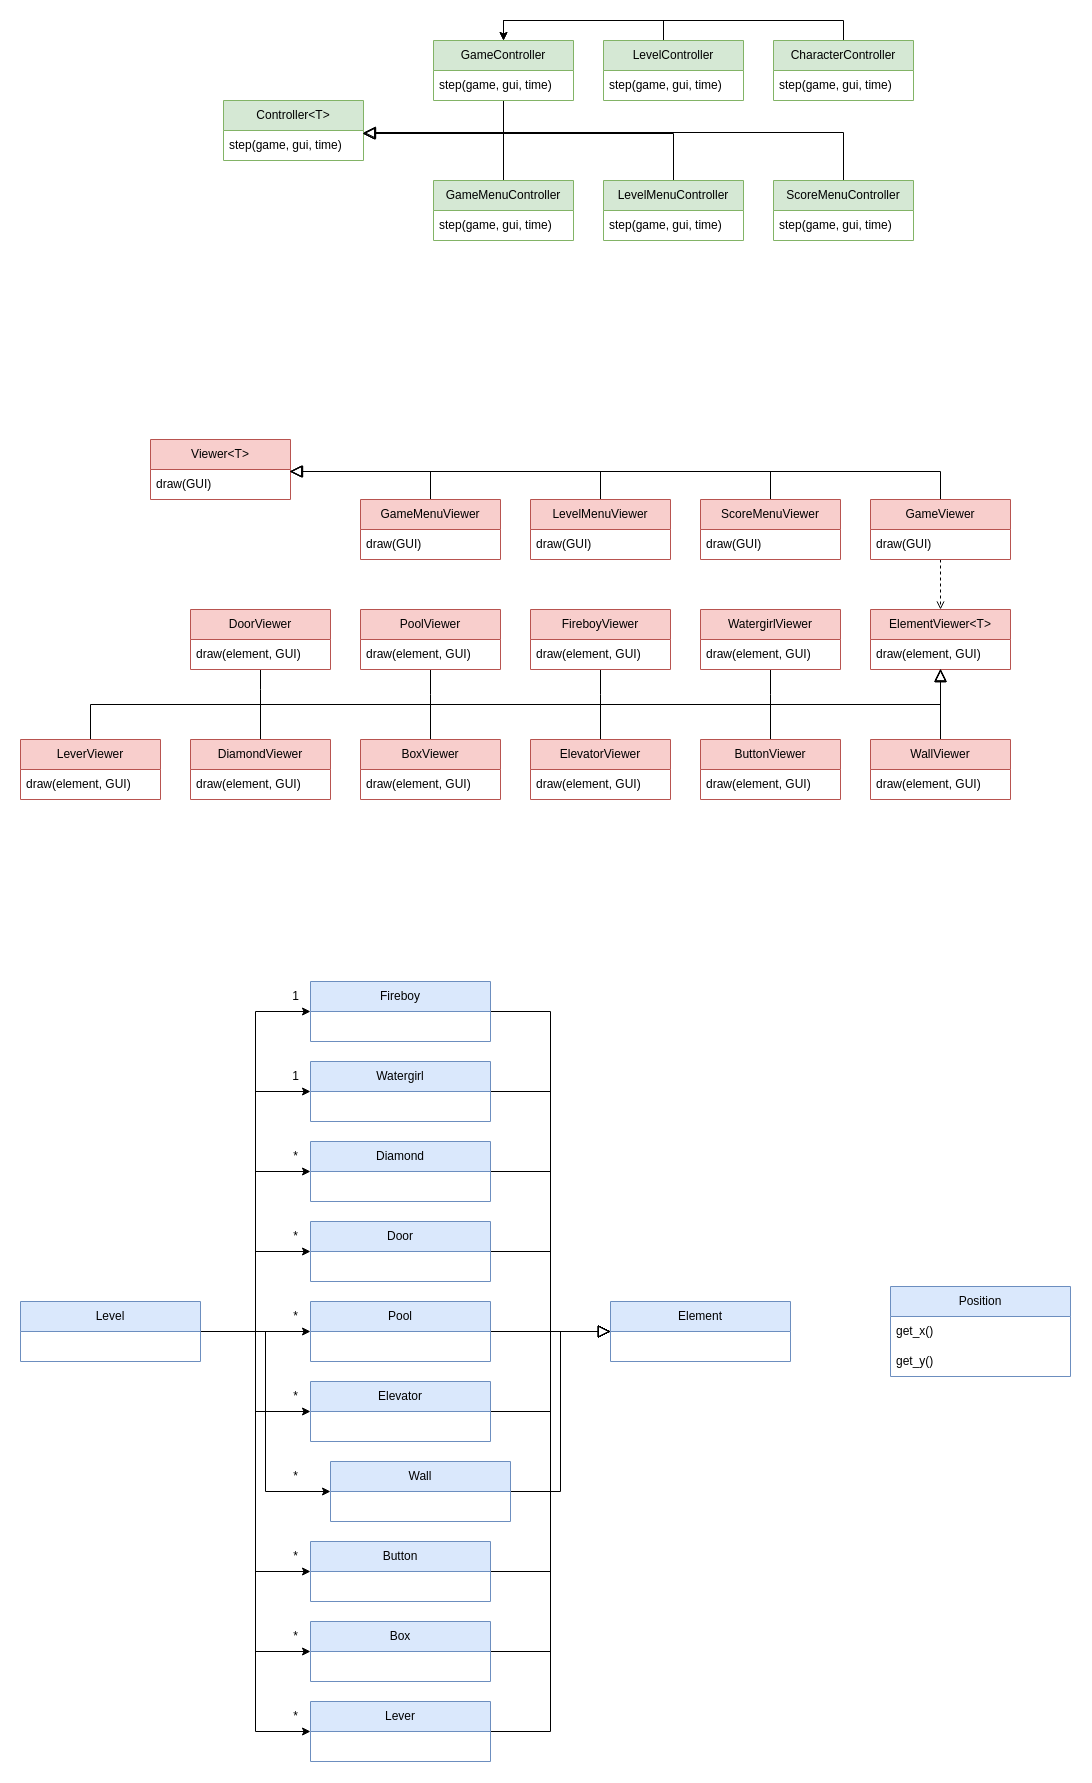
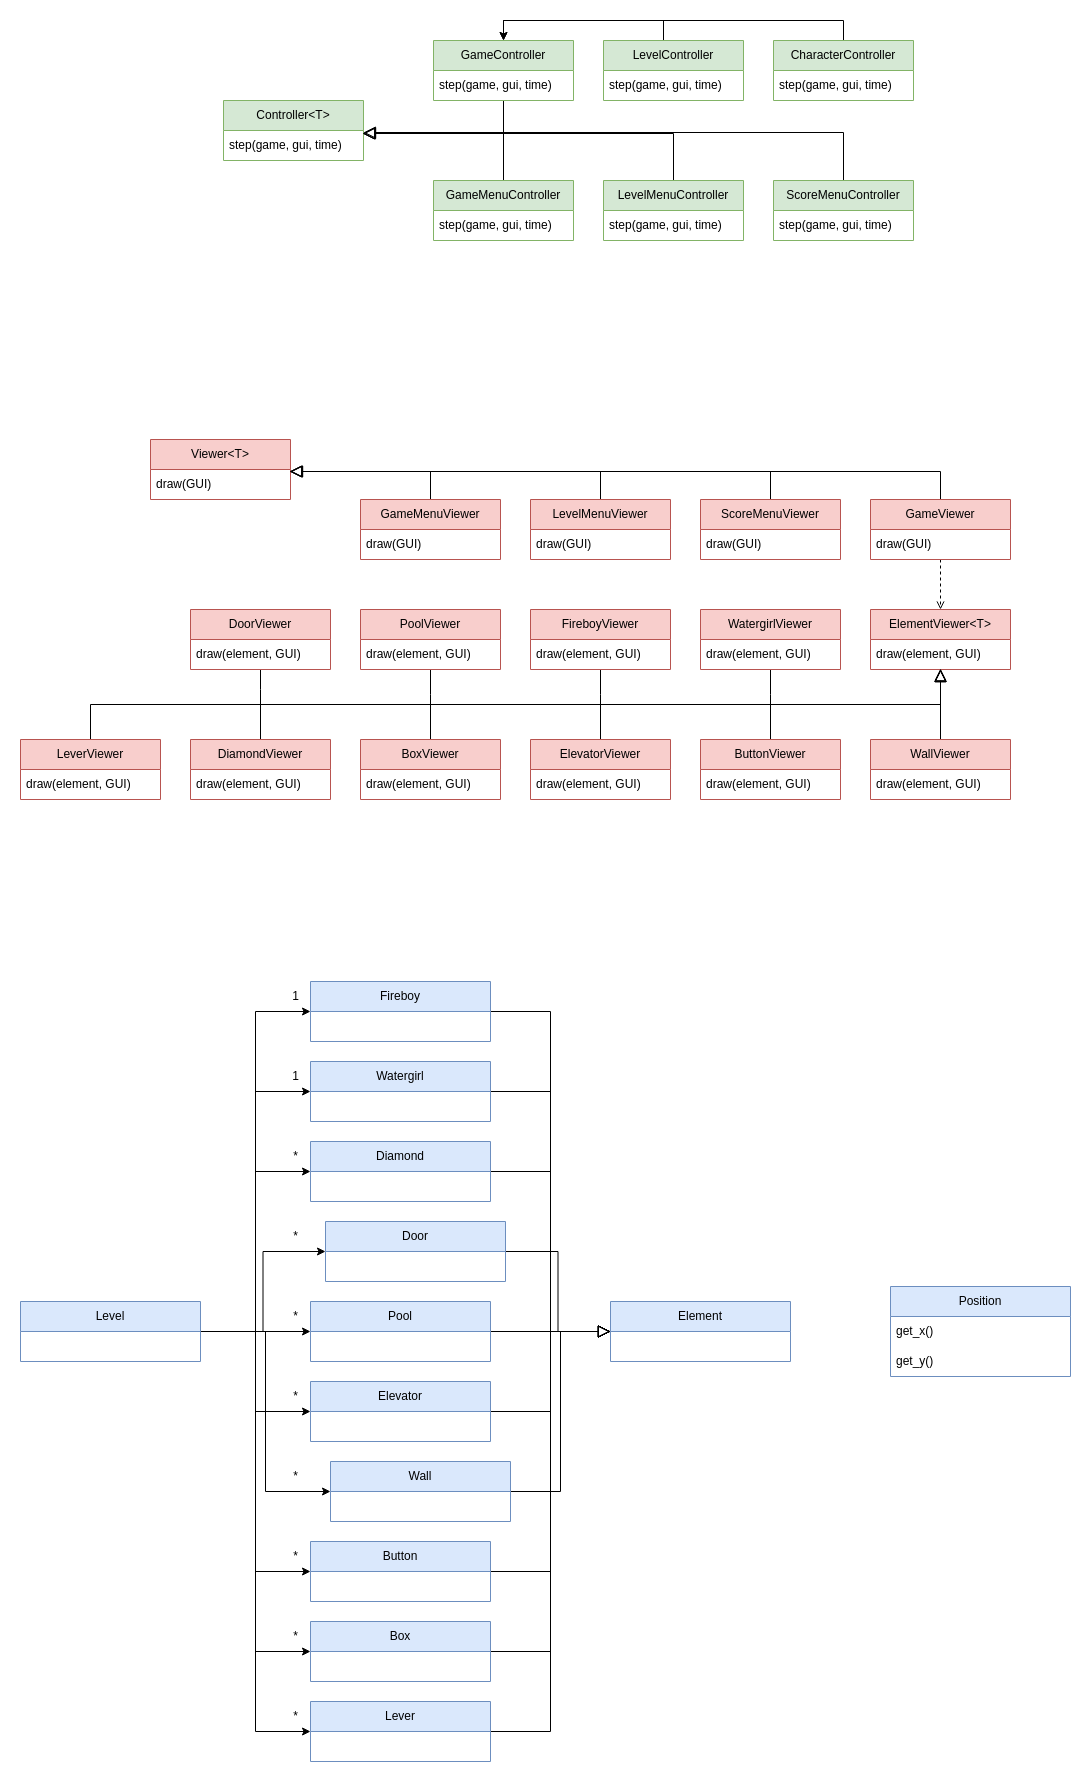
(401, 1252) -> (416, 1252)
